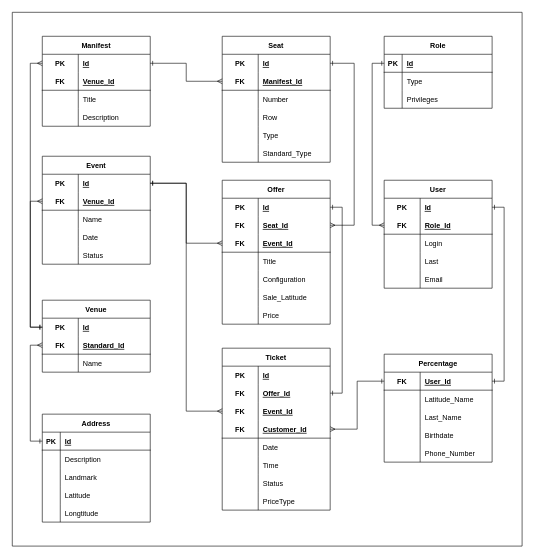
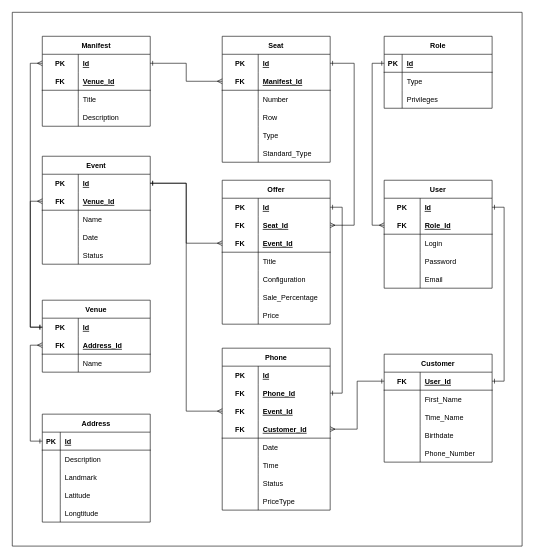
(433, 262) -> (441, 262)
(287, 298) -> (292, 298)
(105, 346) -> (103, 346)
(276, 358) -> (276, 358)
(438, 364) -> (438, 364)
(279, 394) -> (279, 394)
(450, 400) -> (444, 400)
(443, 418) -> (442, 418)
